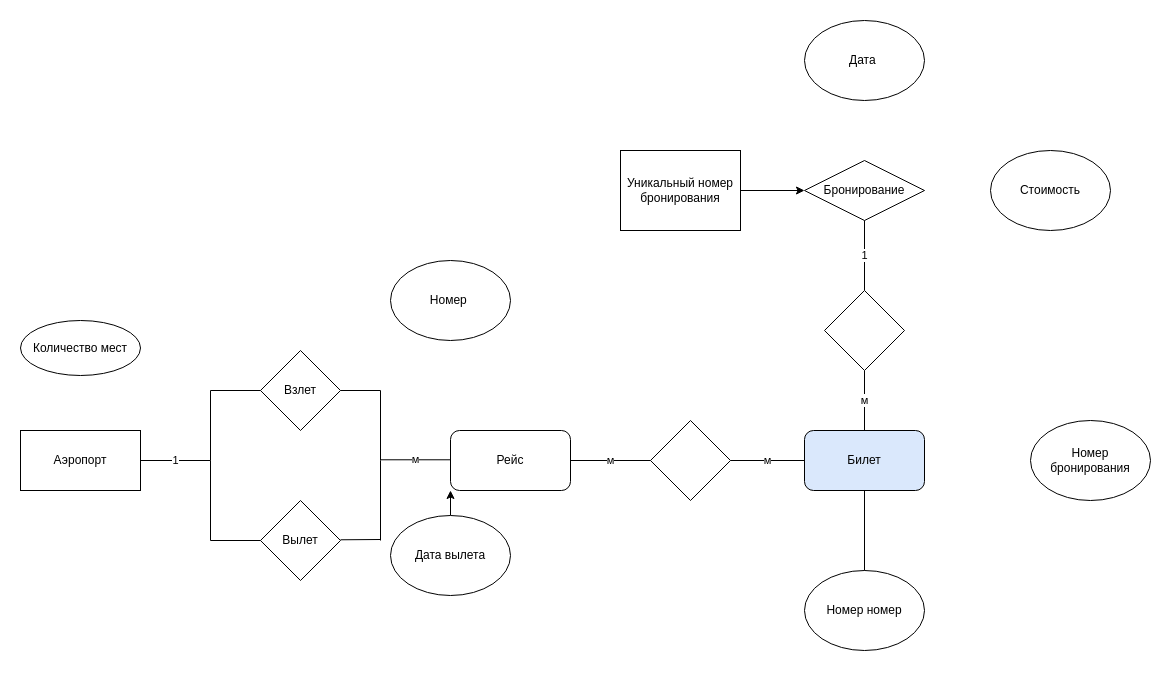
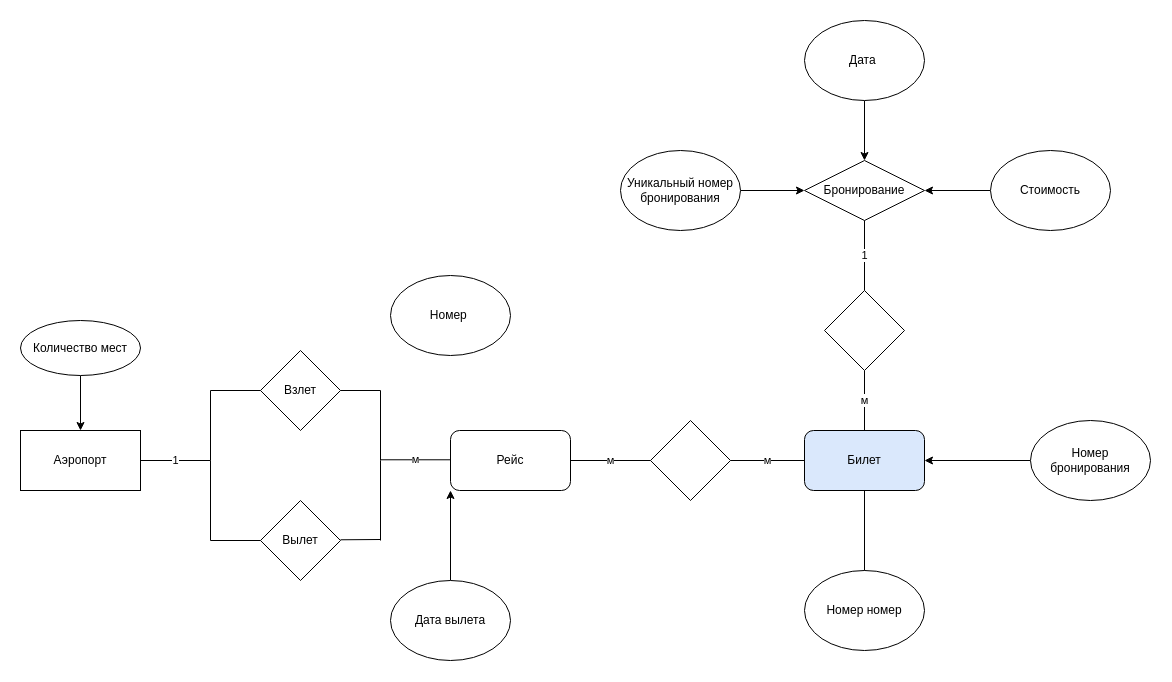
none -> (865, 127)
(681, 191) -> (681, 191)
none -> (961, 191)
(451, 301) -> (451, 316)
none -> (81, 400)
none -> (981, 461)
(451, 556) -> (451, 621)
